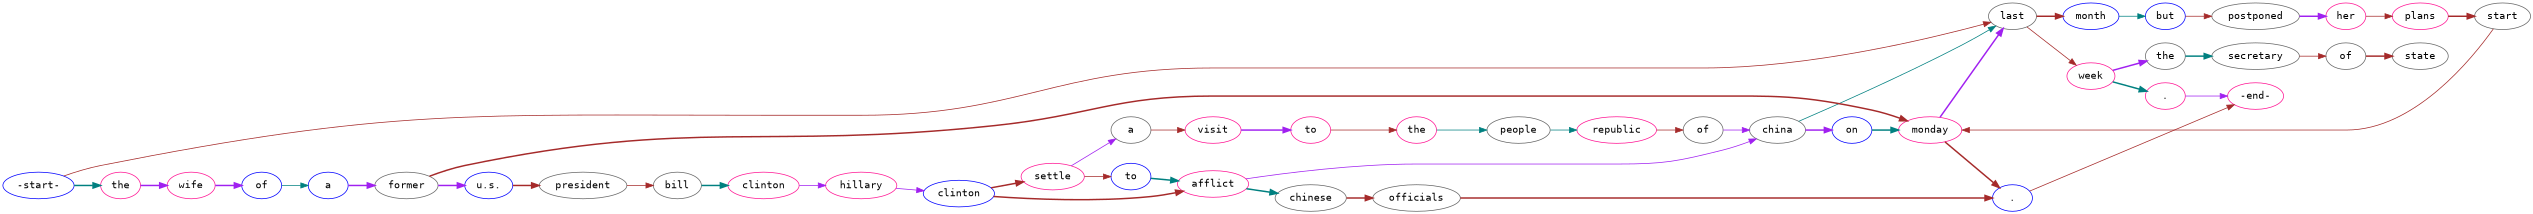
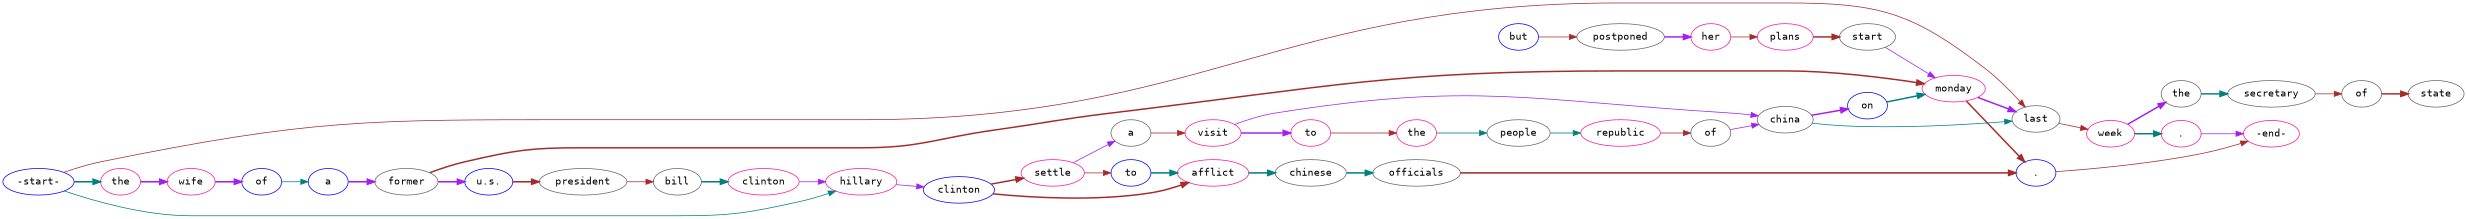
(2091, 16) -> none
(2250, 130) -> (1907, 61)
(1499, 164) -> (1492, 96)
(1356, 198) -> (1356, 173)
none -> (446, 216)
